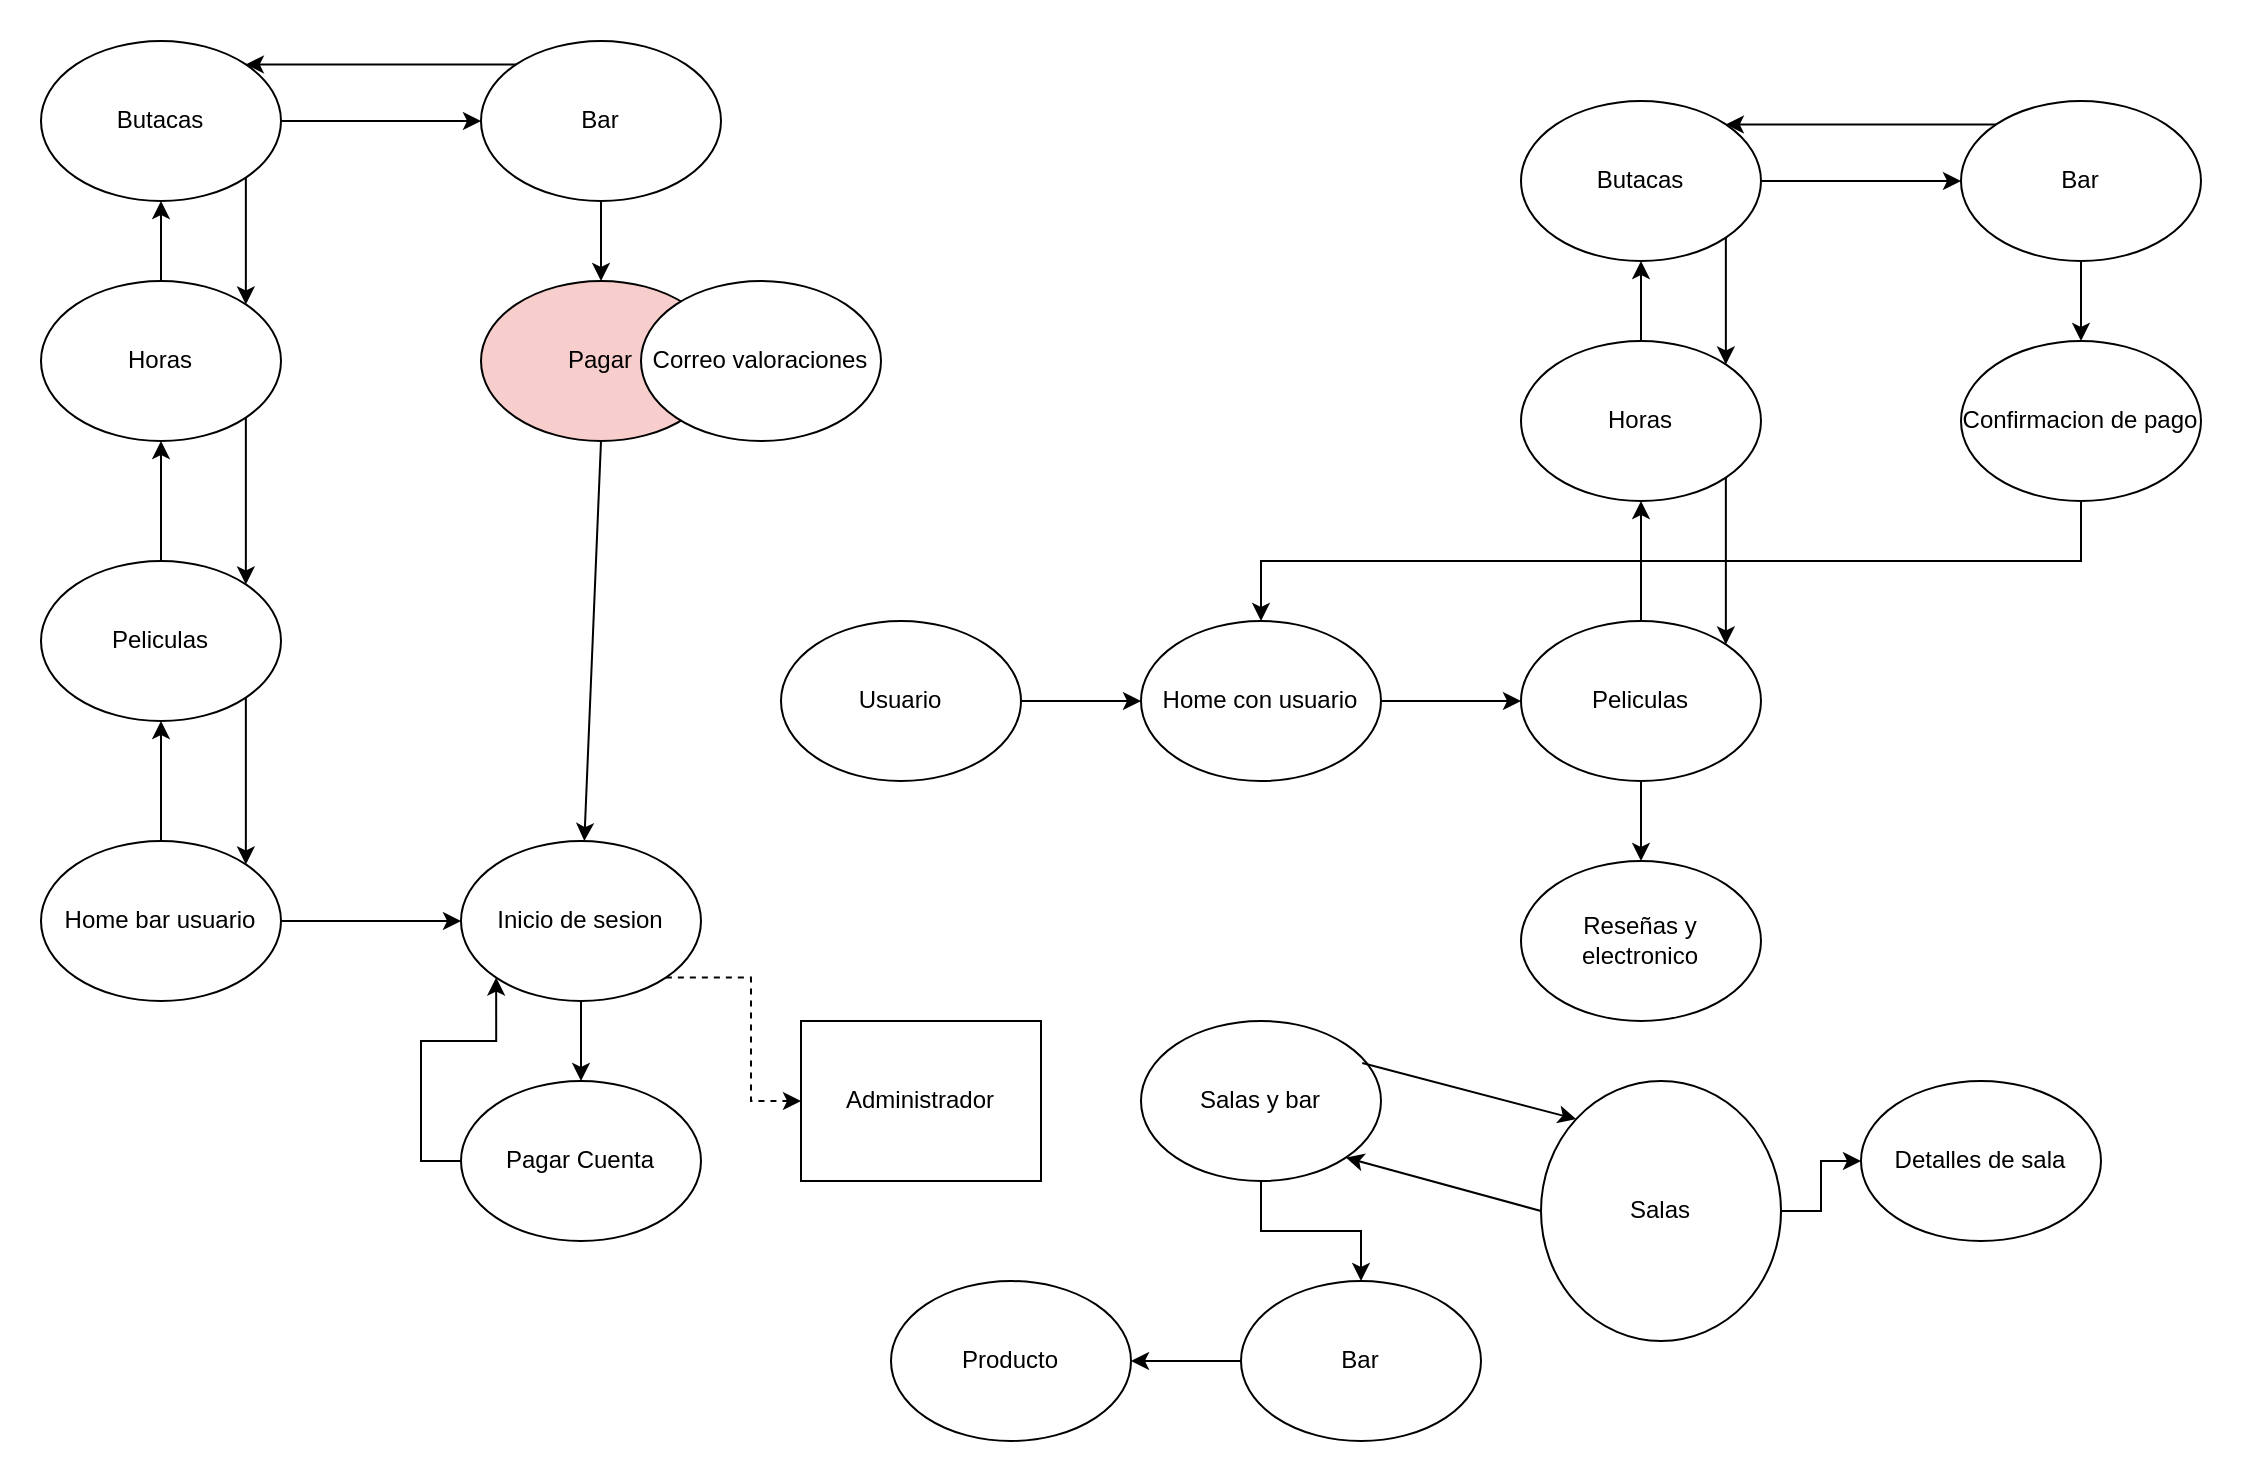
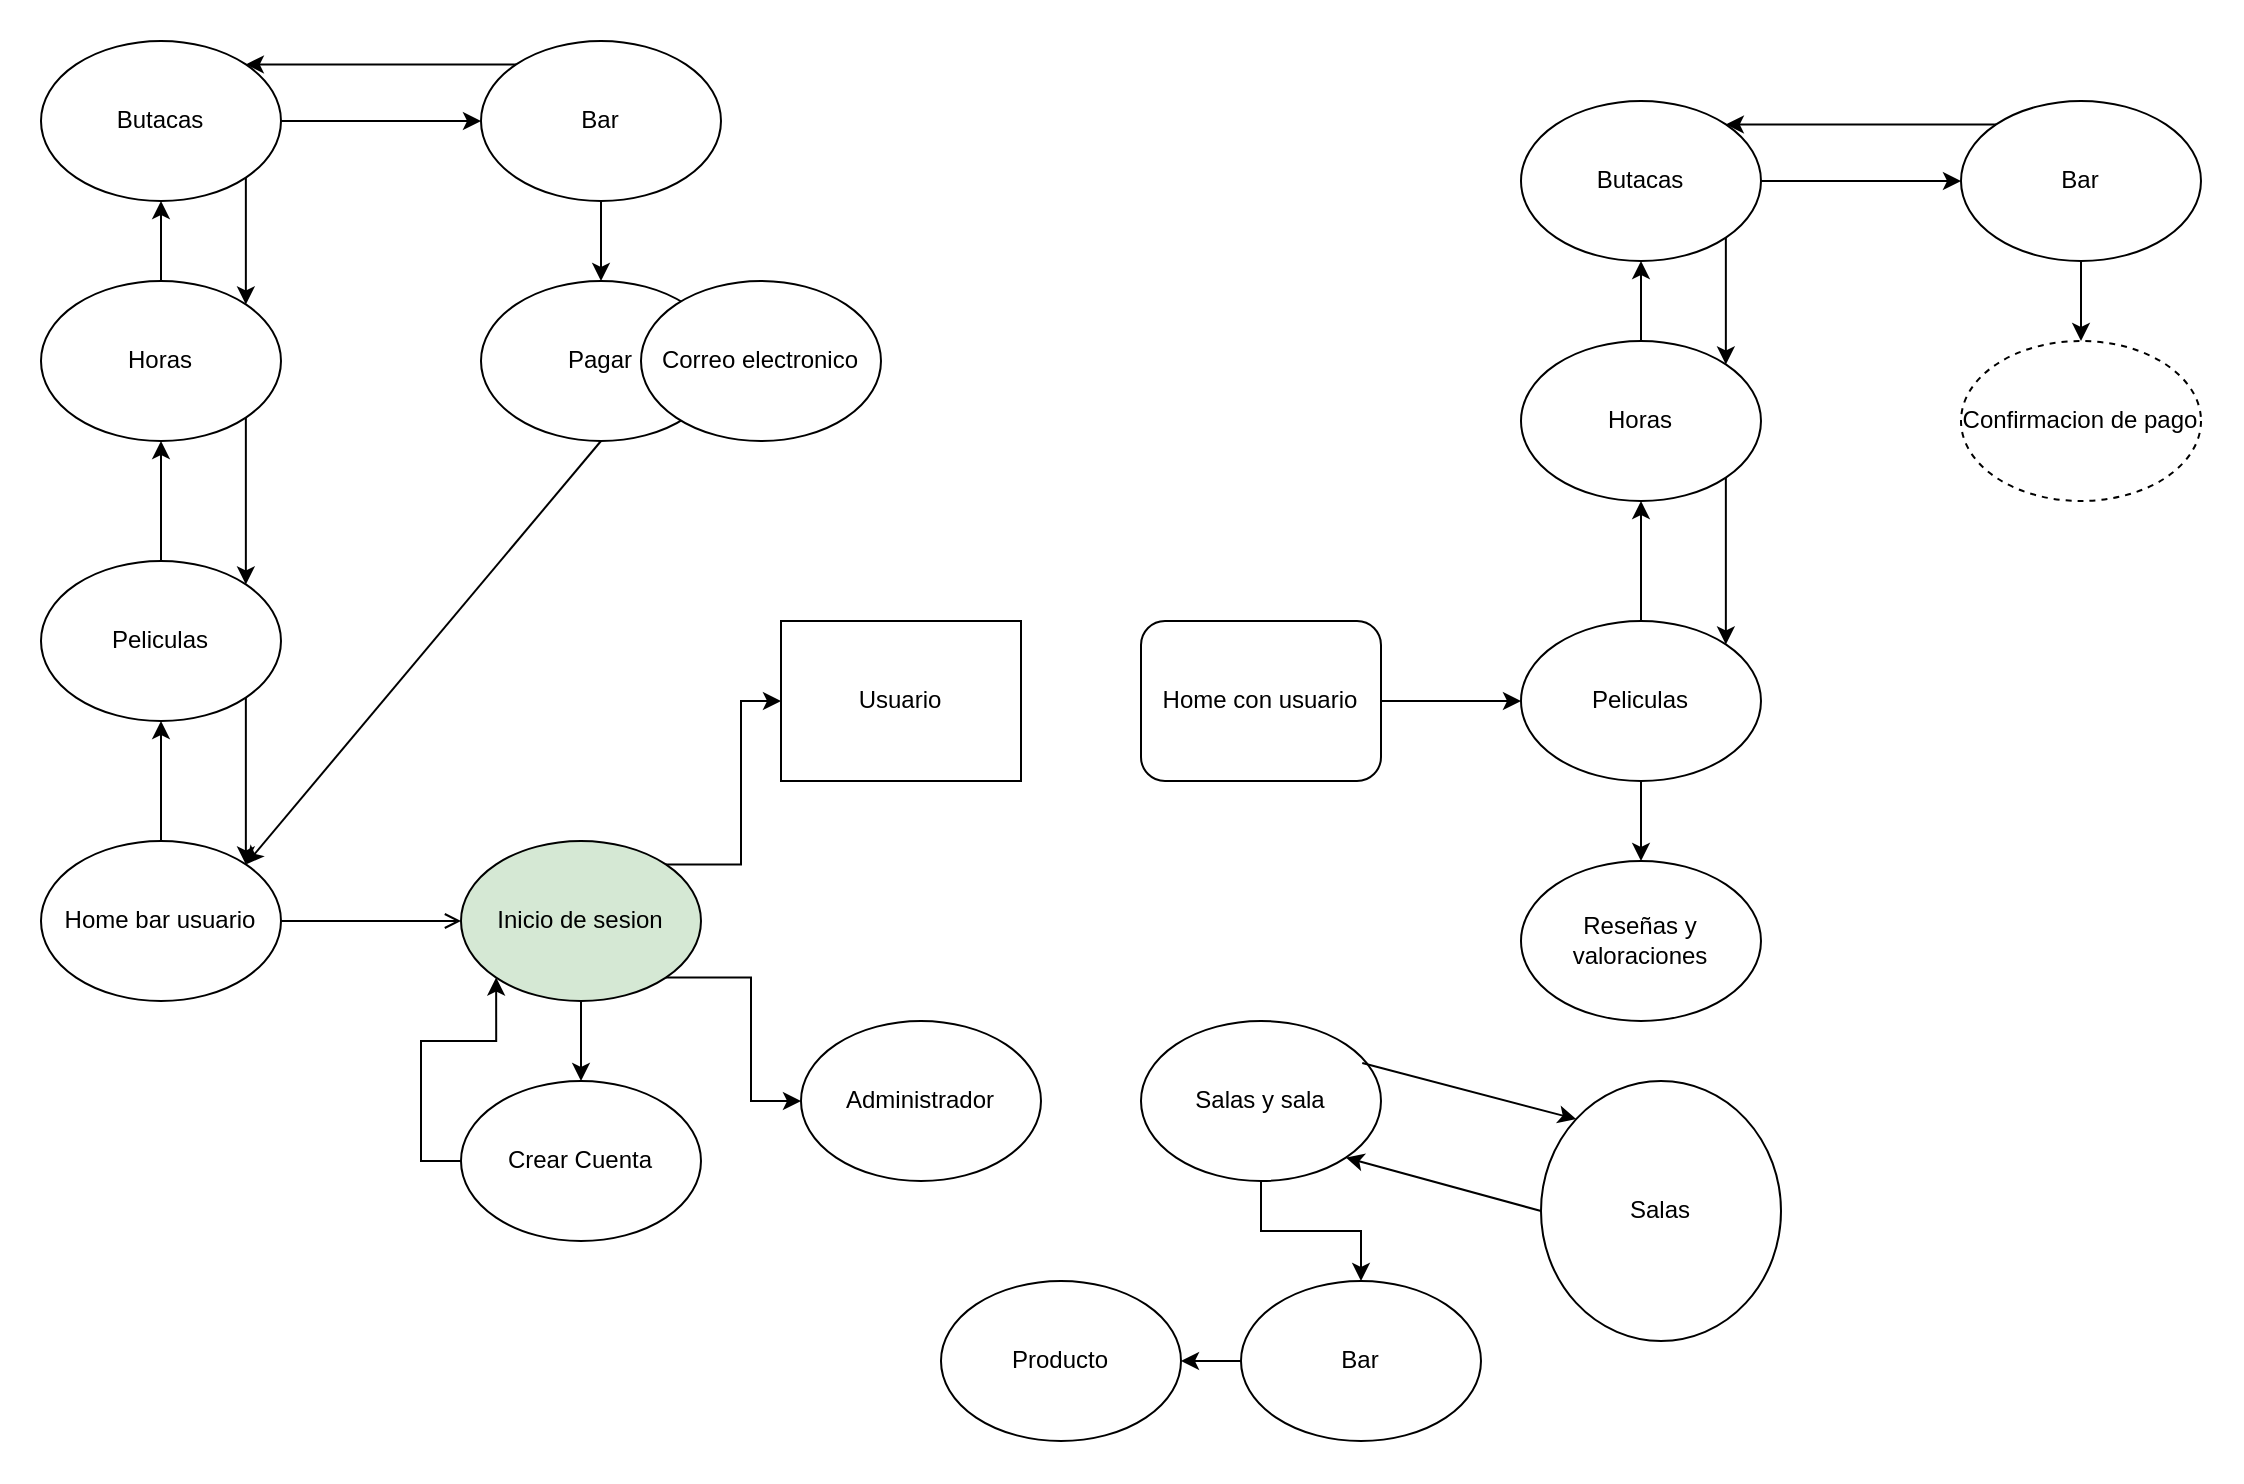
(601, 361) -> (601, 361)
(761, 361) -> (761, 361)
(2081, 421) -> (2081, 421)
(1678, 561) -> none
(593, 634) -> (428, 647)
(901, 701) -> (901, 701)
(1074, 701) -> none
(1261, 701) -> (1261, 701)
none -> (741, 807)
(446, 921) -> (448, 921)
(581, 921) -> (581, 921)
(1641, 941) -> (1641, 941)
(751, 1013) -> (751, 1013)
(921, 1101) -> (921, 1101)
(1261, 1101) -> (1261, 1101)
(581, 1161) -> (581, 1161)
(1981, 1161) -> none
(1821, 1193) -> none
(1011, 1361) -> (1061, 1361)
